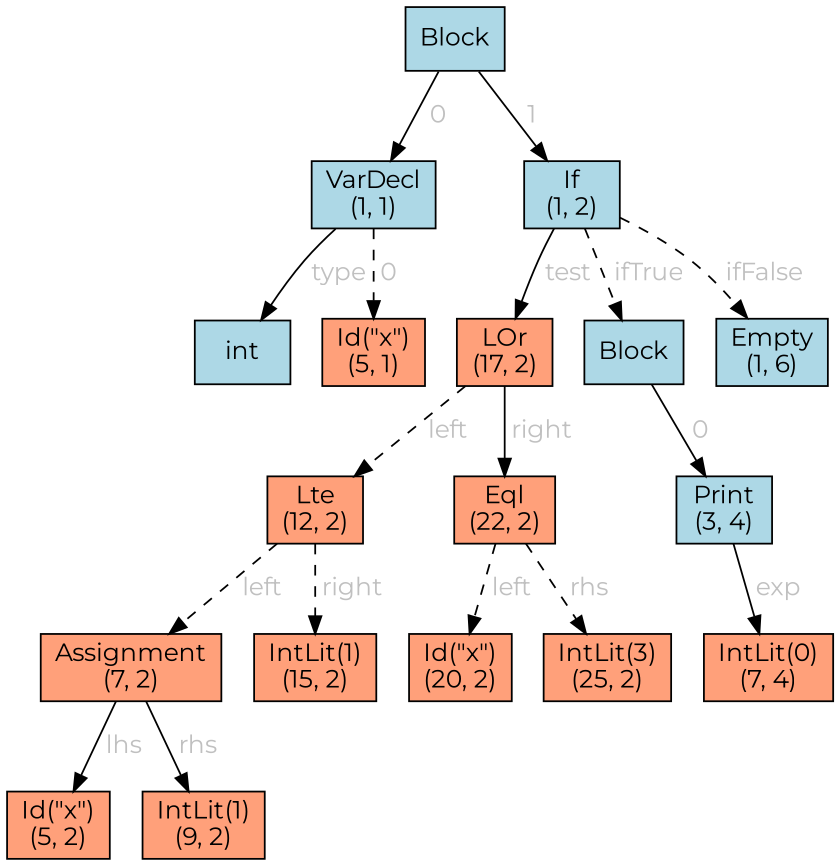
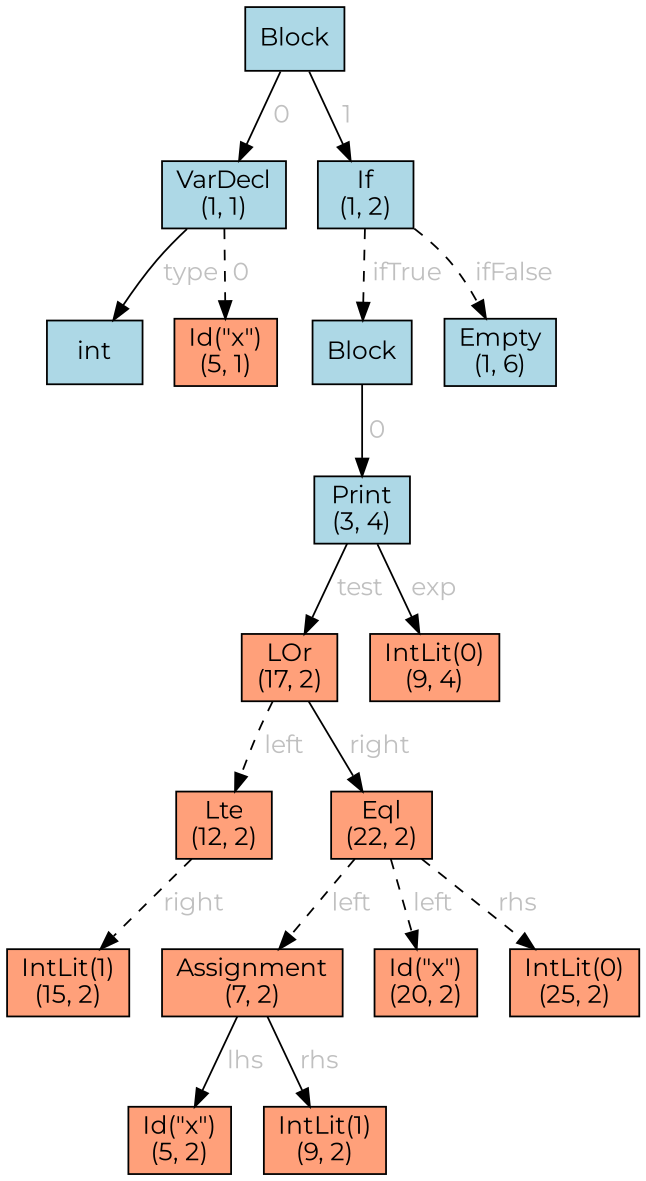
(537, 264) -> (330, 581)
(230, 583) -> (323, 897)
(607, 668) -> (575, 983)
(769, 668) -> (435, 668)
